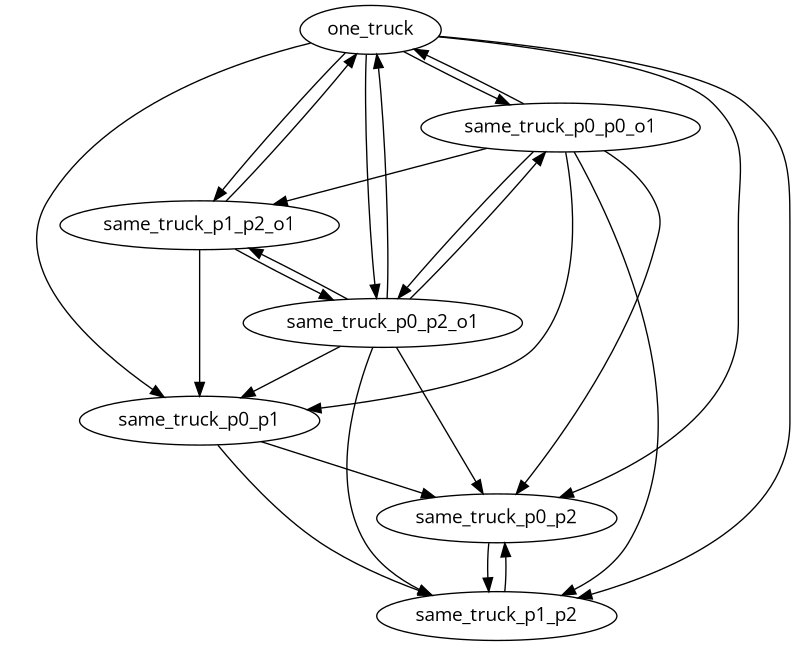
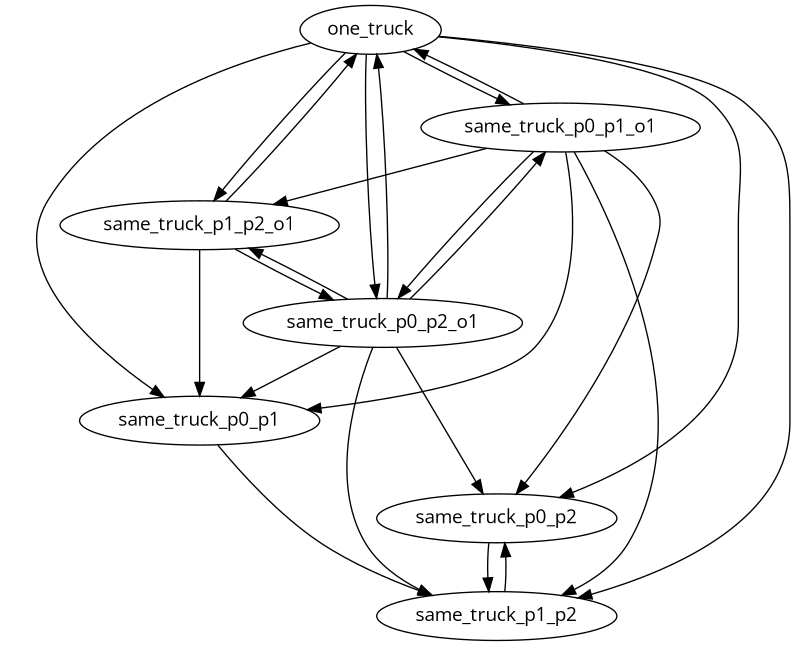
(561, 128) -> (561, 128)
(338, 466) -> none
